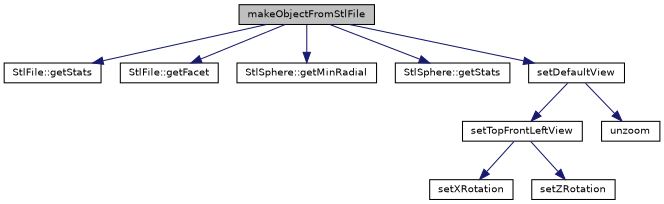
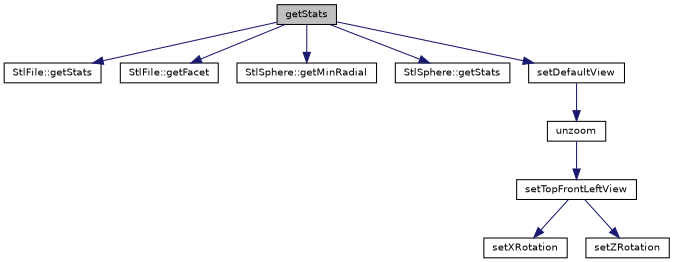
(307, 15) -> (307, 15)
(553, 98) -> (577, 155)
